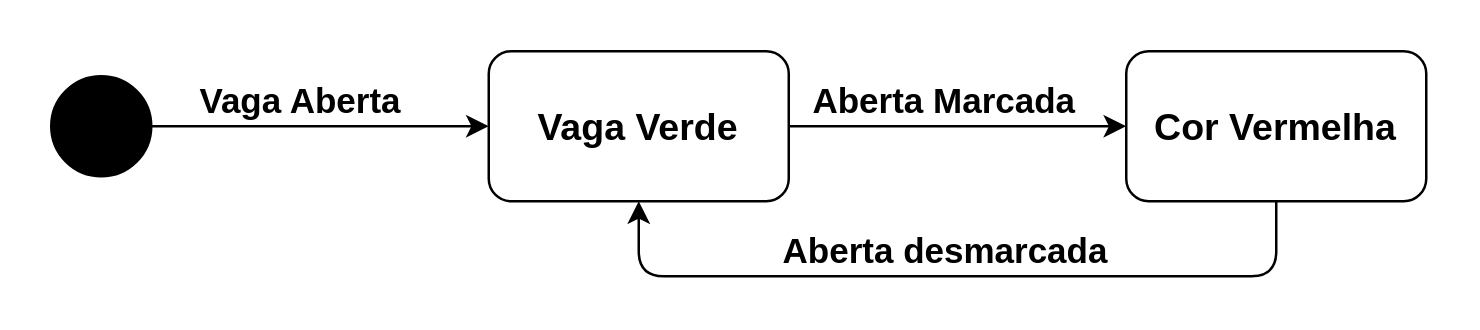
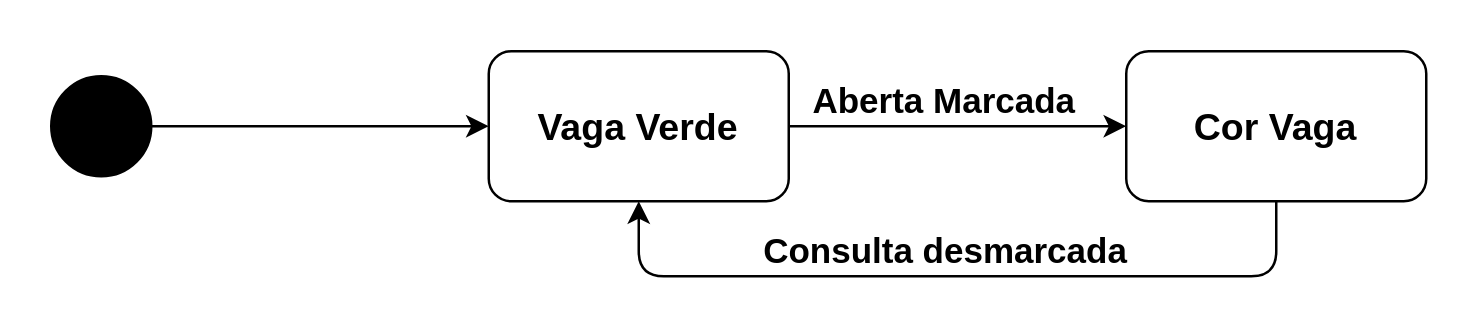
(301, 101) -> none
(1276, 126) -> (1276, 126)
(946, 251) -> (946, 251)
